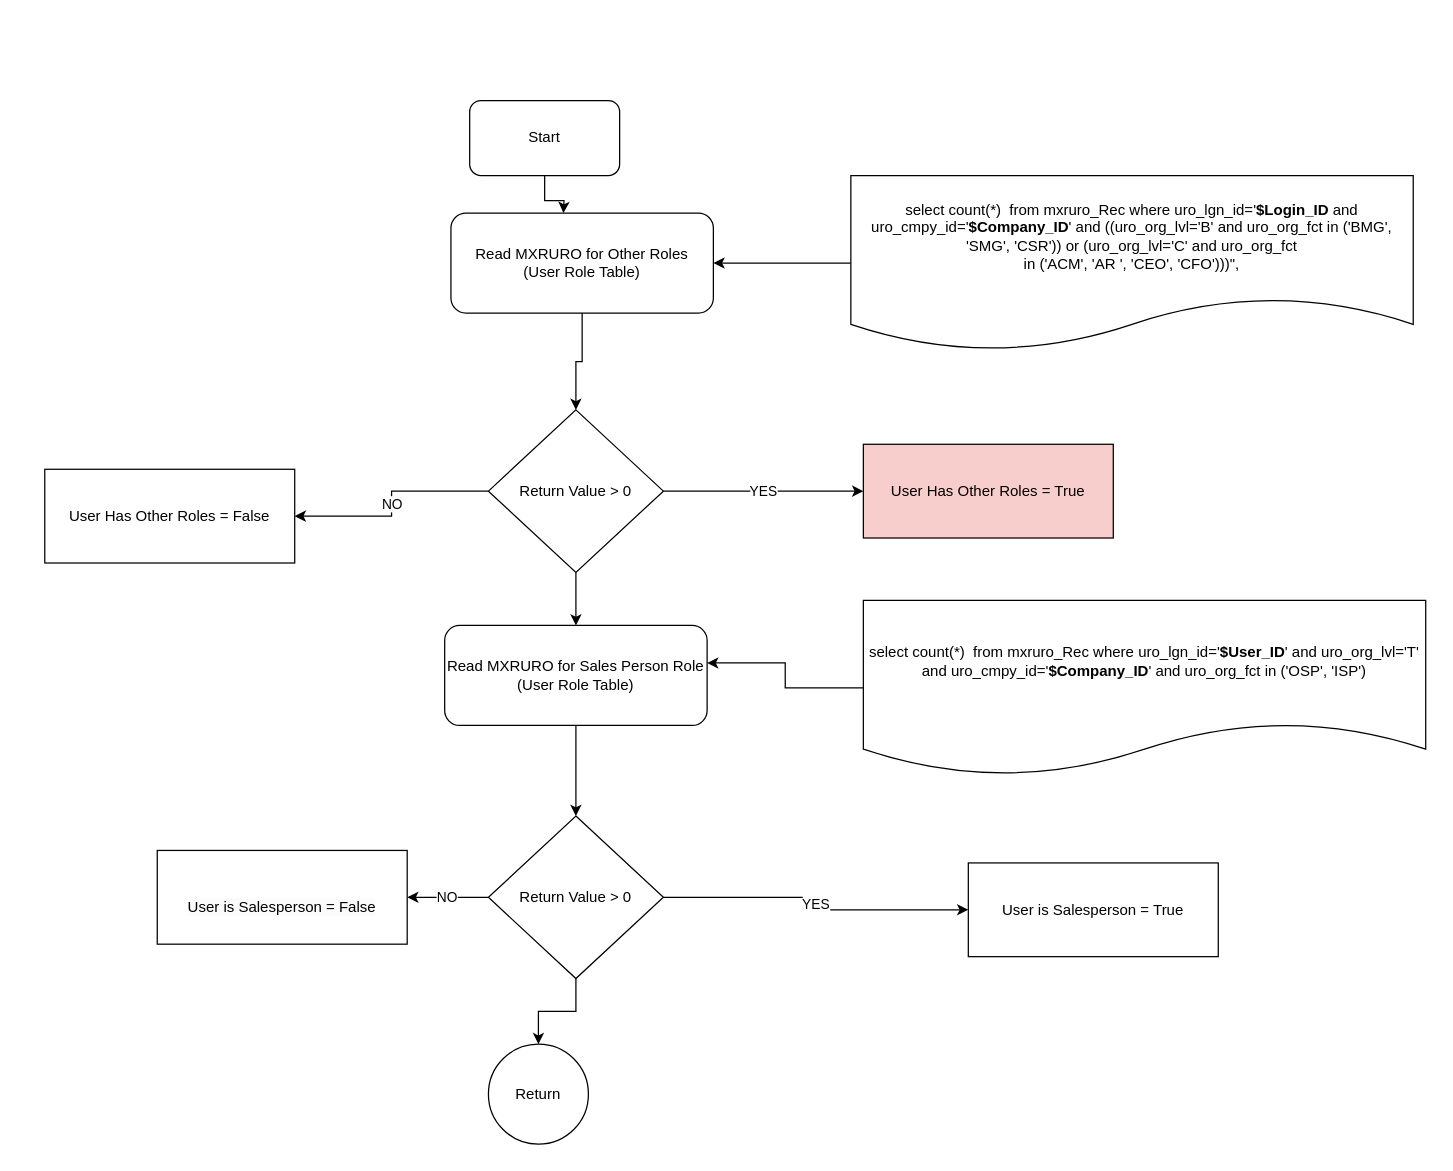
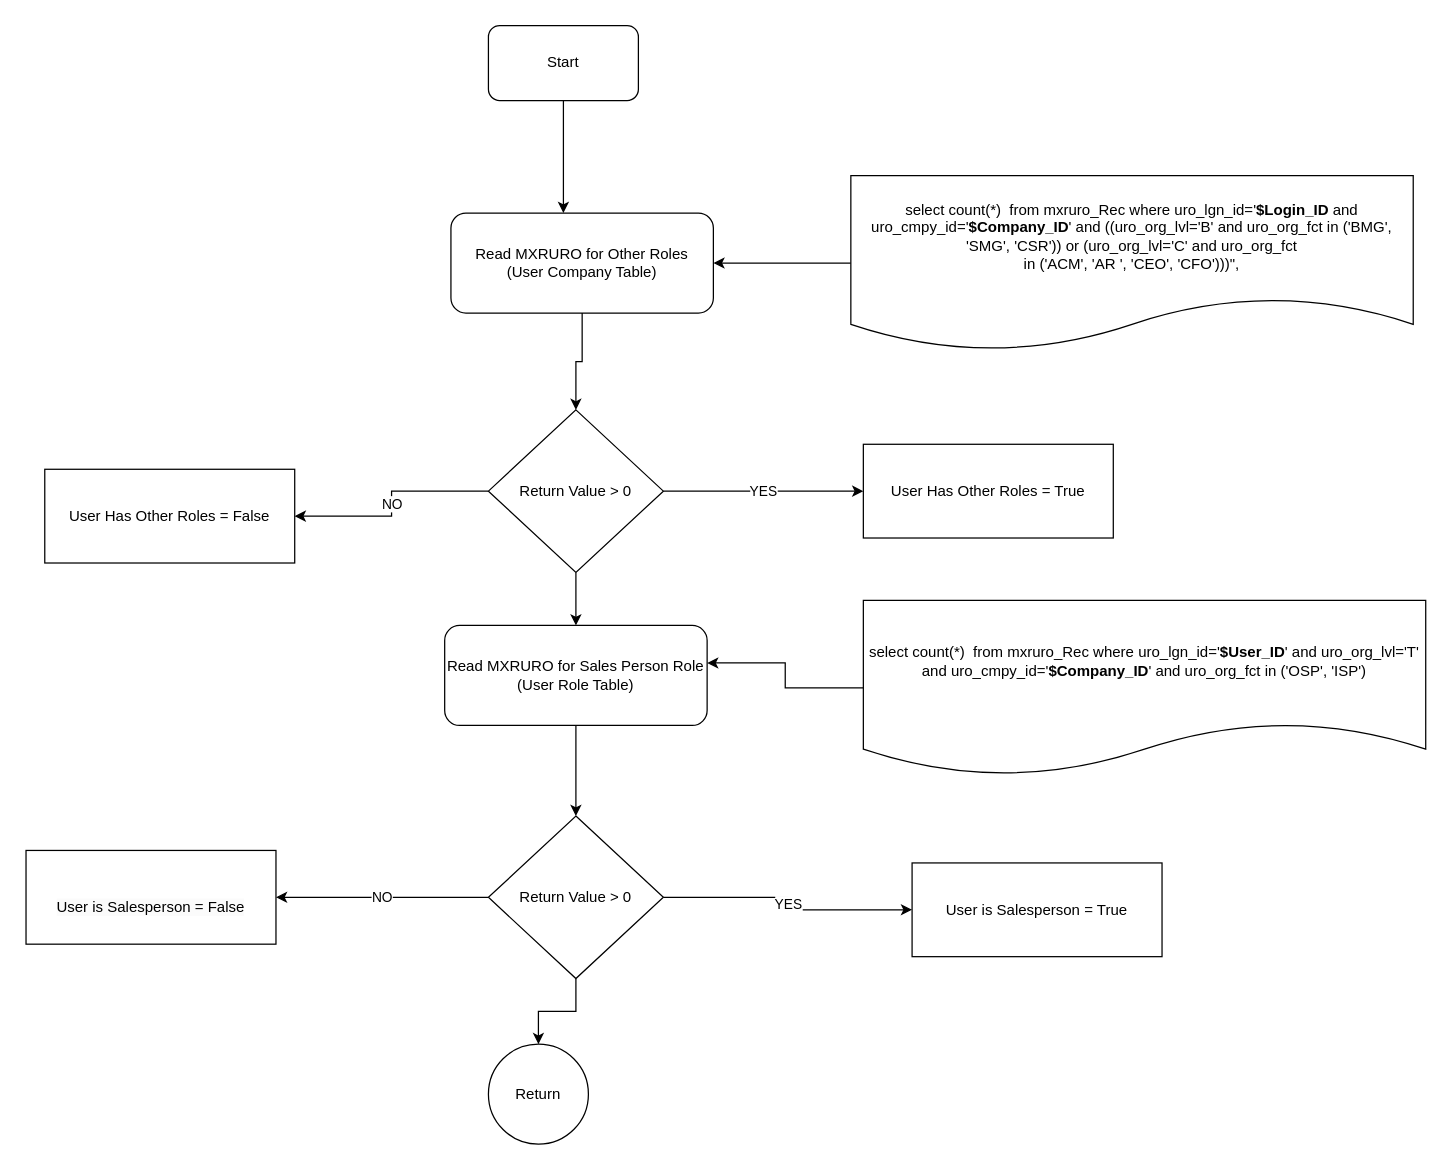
(544, 138) -> (563, 63)
(582, 263) -> (582, 263)
(988, 491) -> (988, 491)
(282, 898) -> (151, 898)
(1093, 910) -> (1037, 910)
